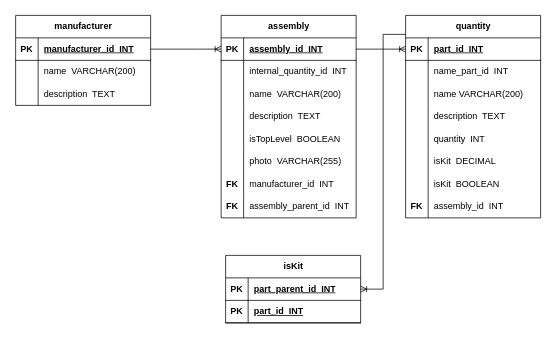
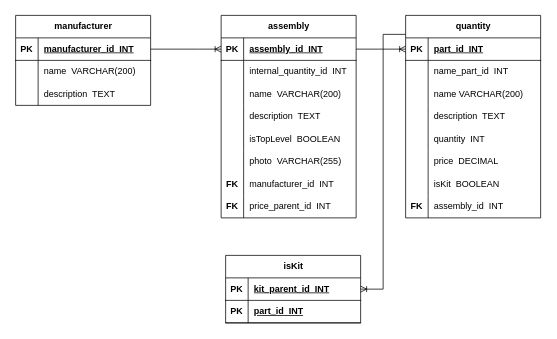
(466, 162) -> (467, 162)
(303, 207) -> (296, 207)
(299, 289) -> (296, 289)
